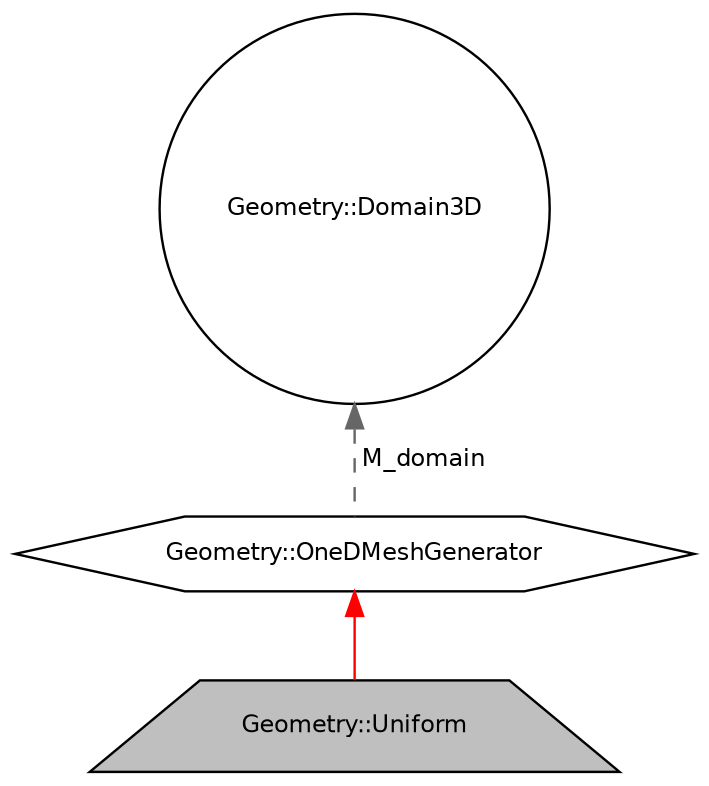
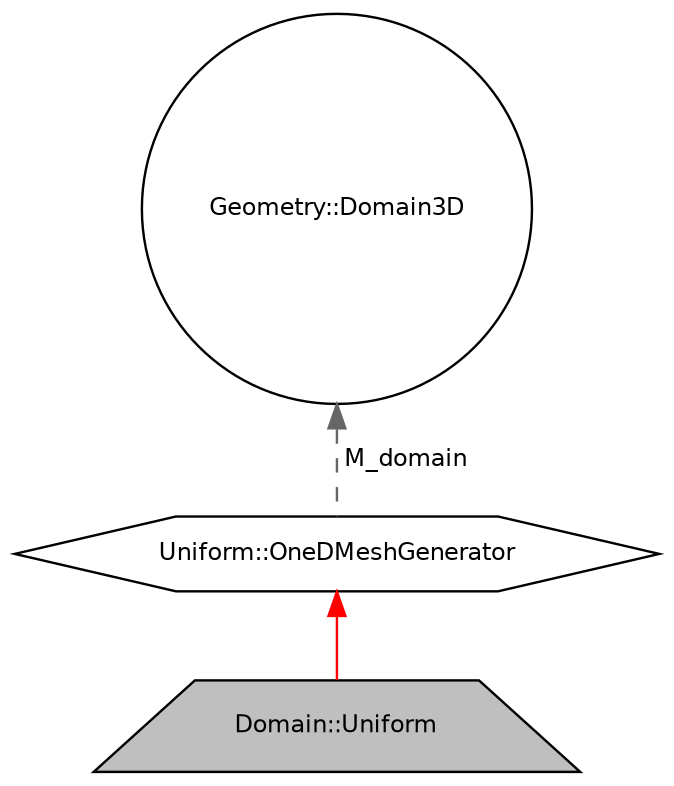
(355, 554) -> (337, 554)
(355, 726) -> (337, 726)
